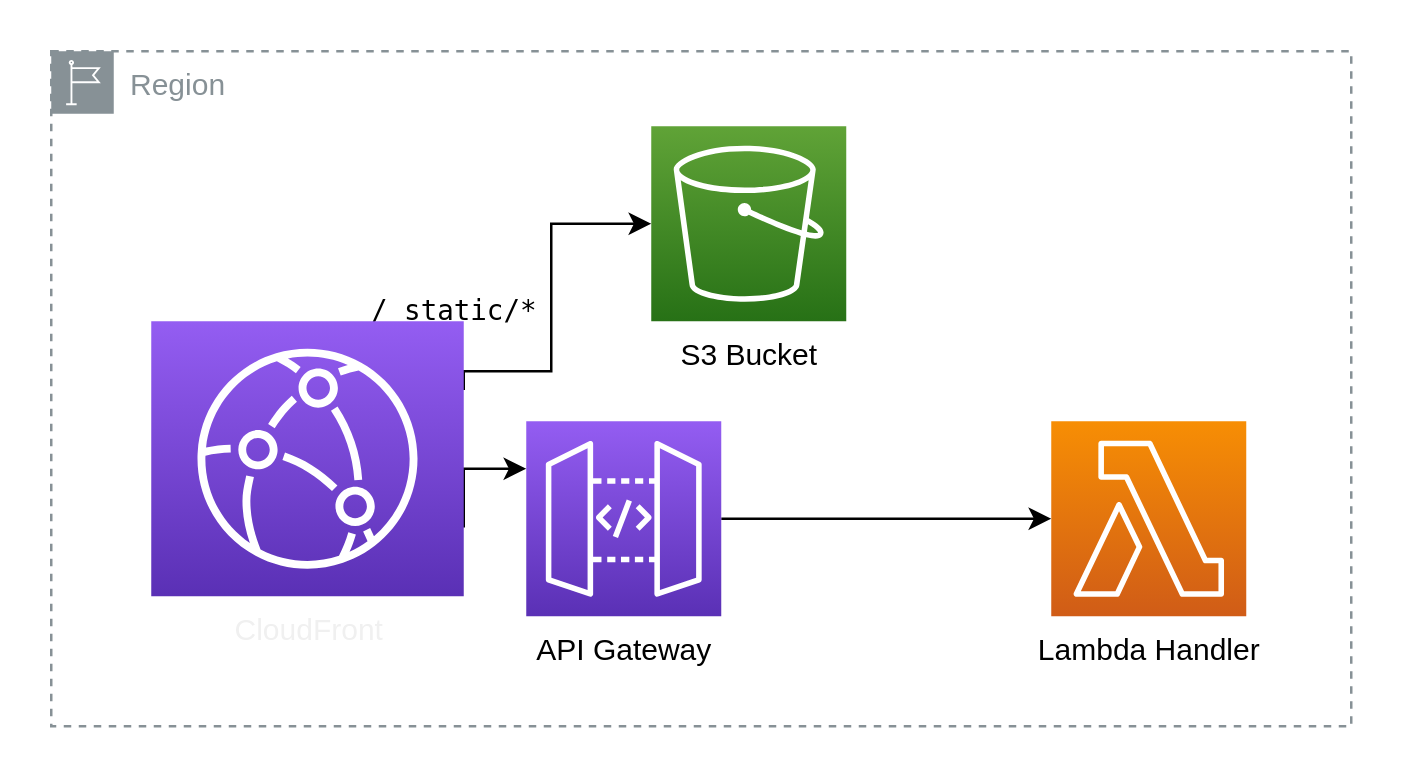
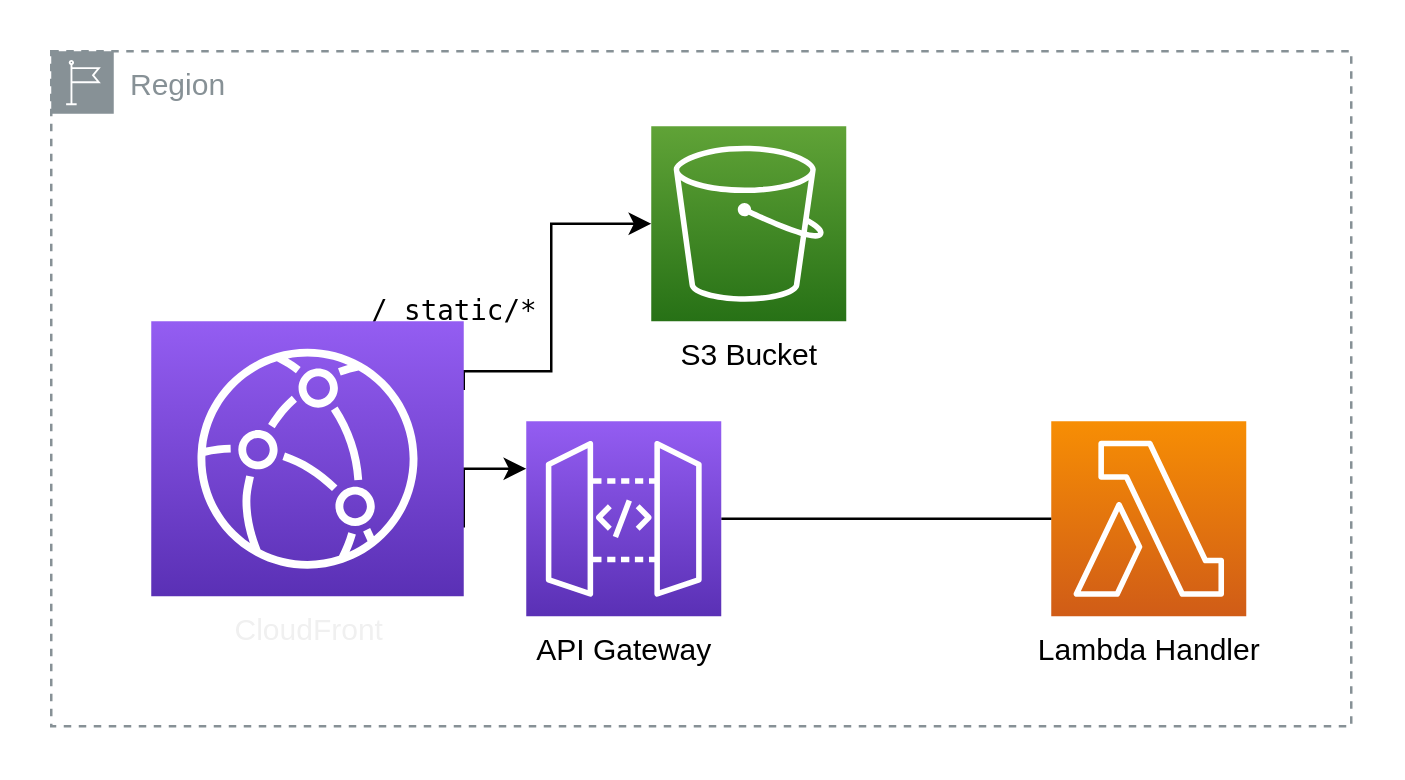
(1033, 519) -> (1041, 519)
